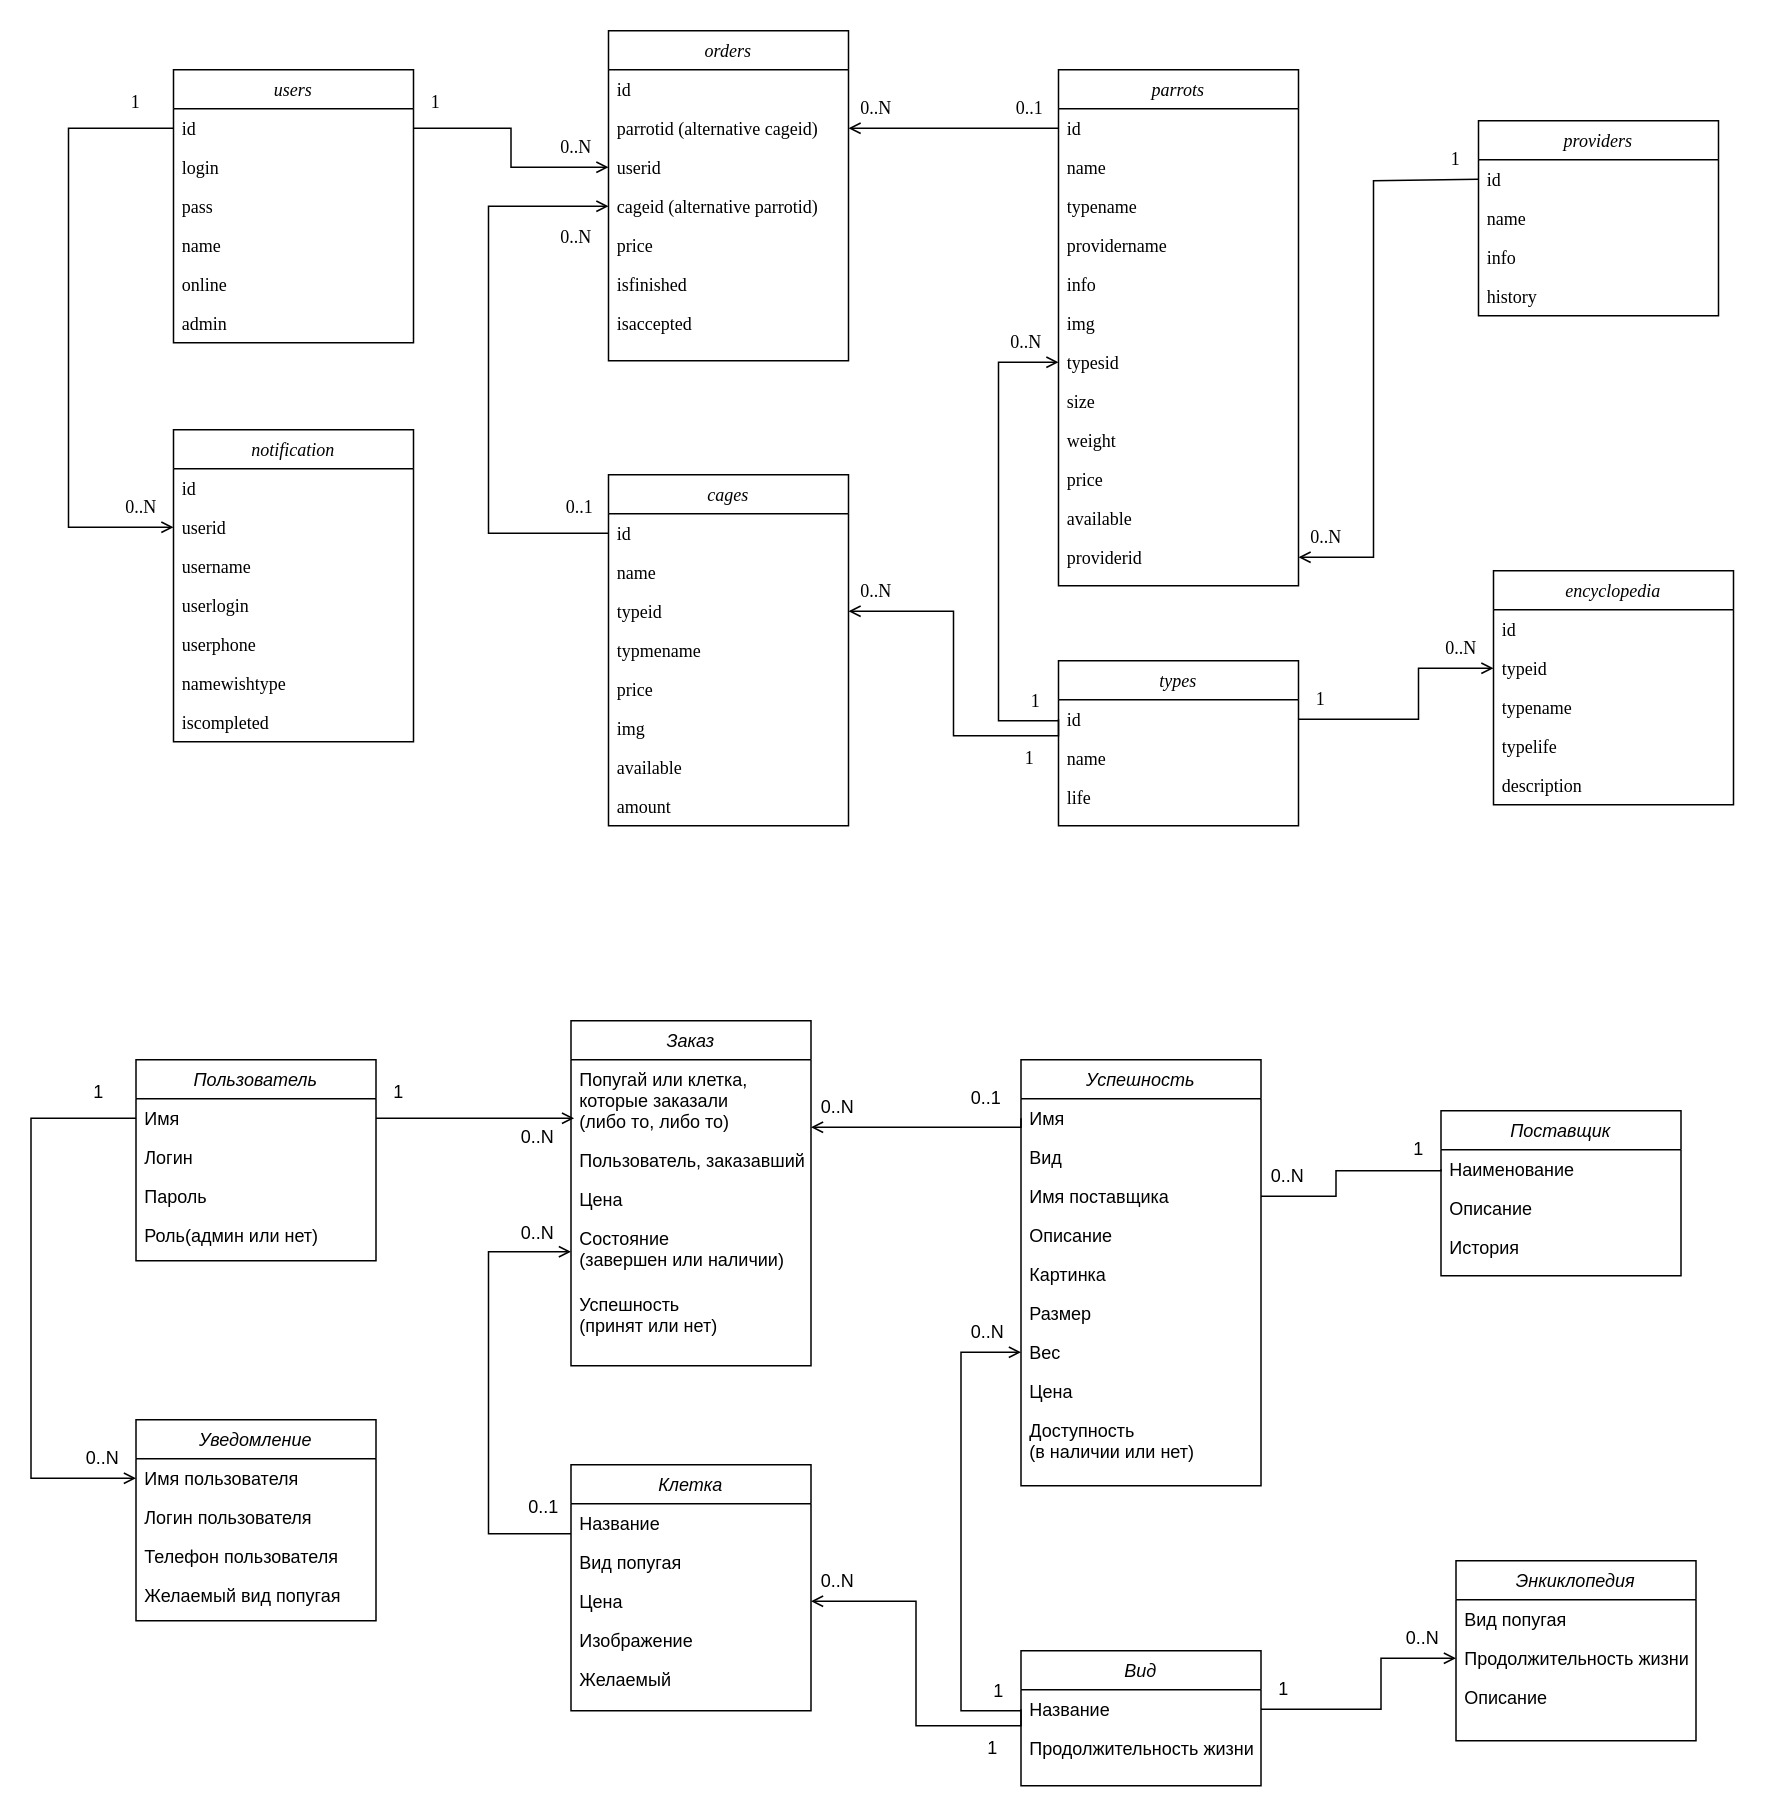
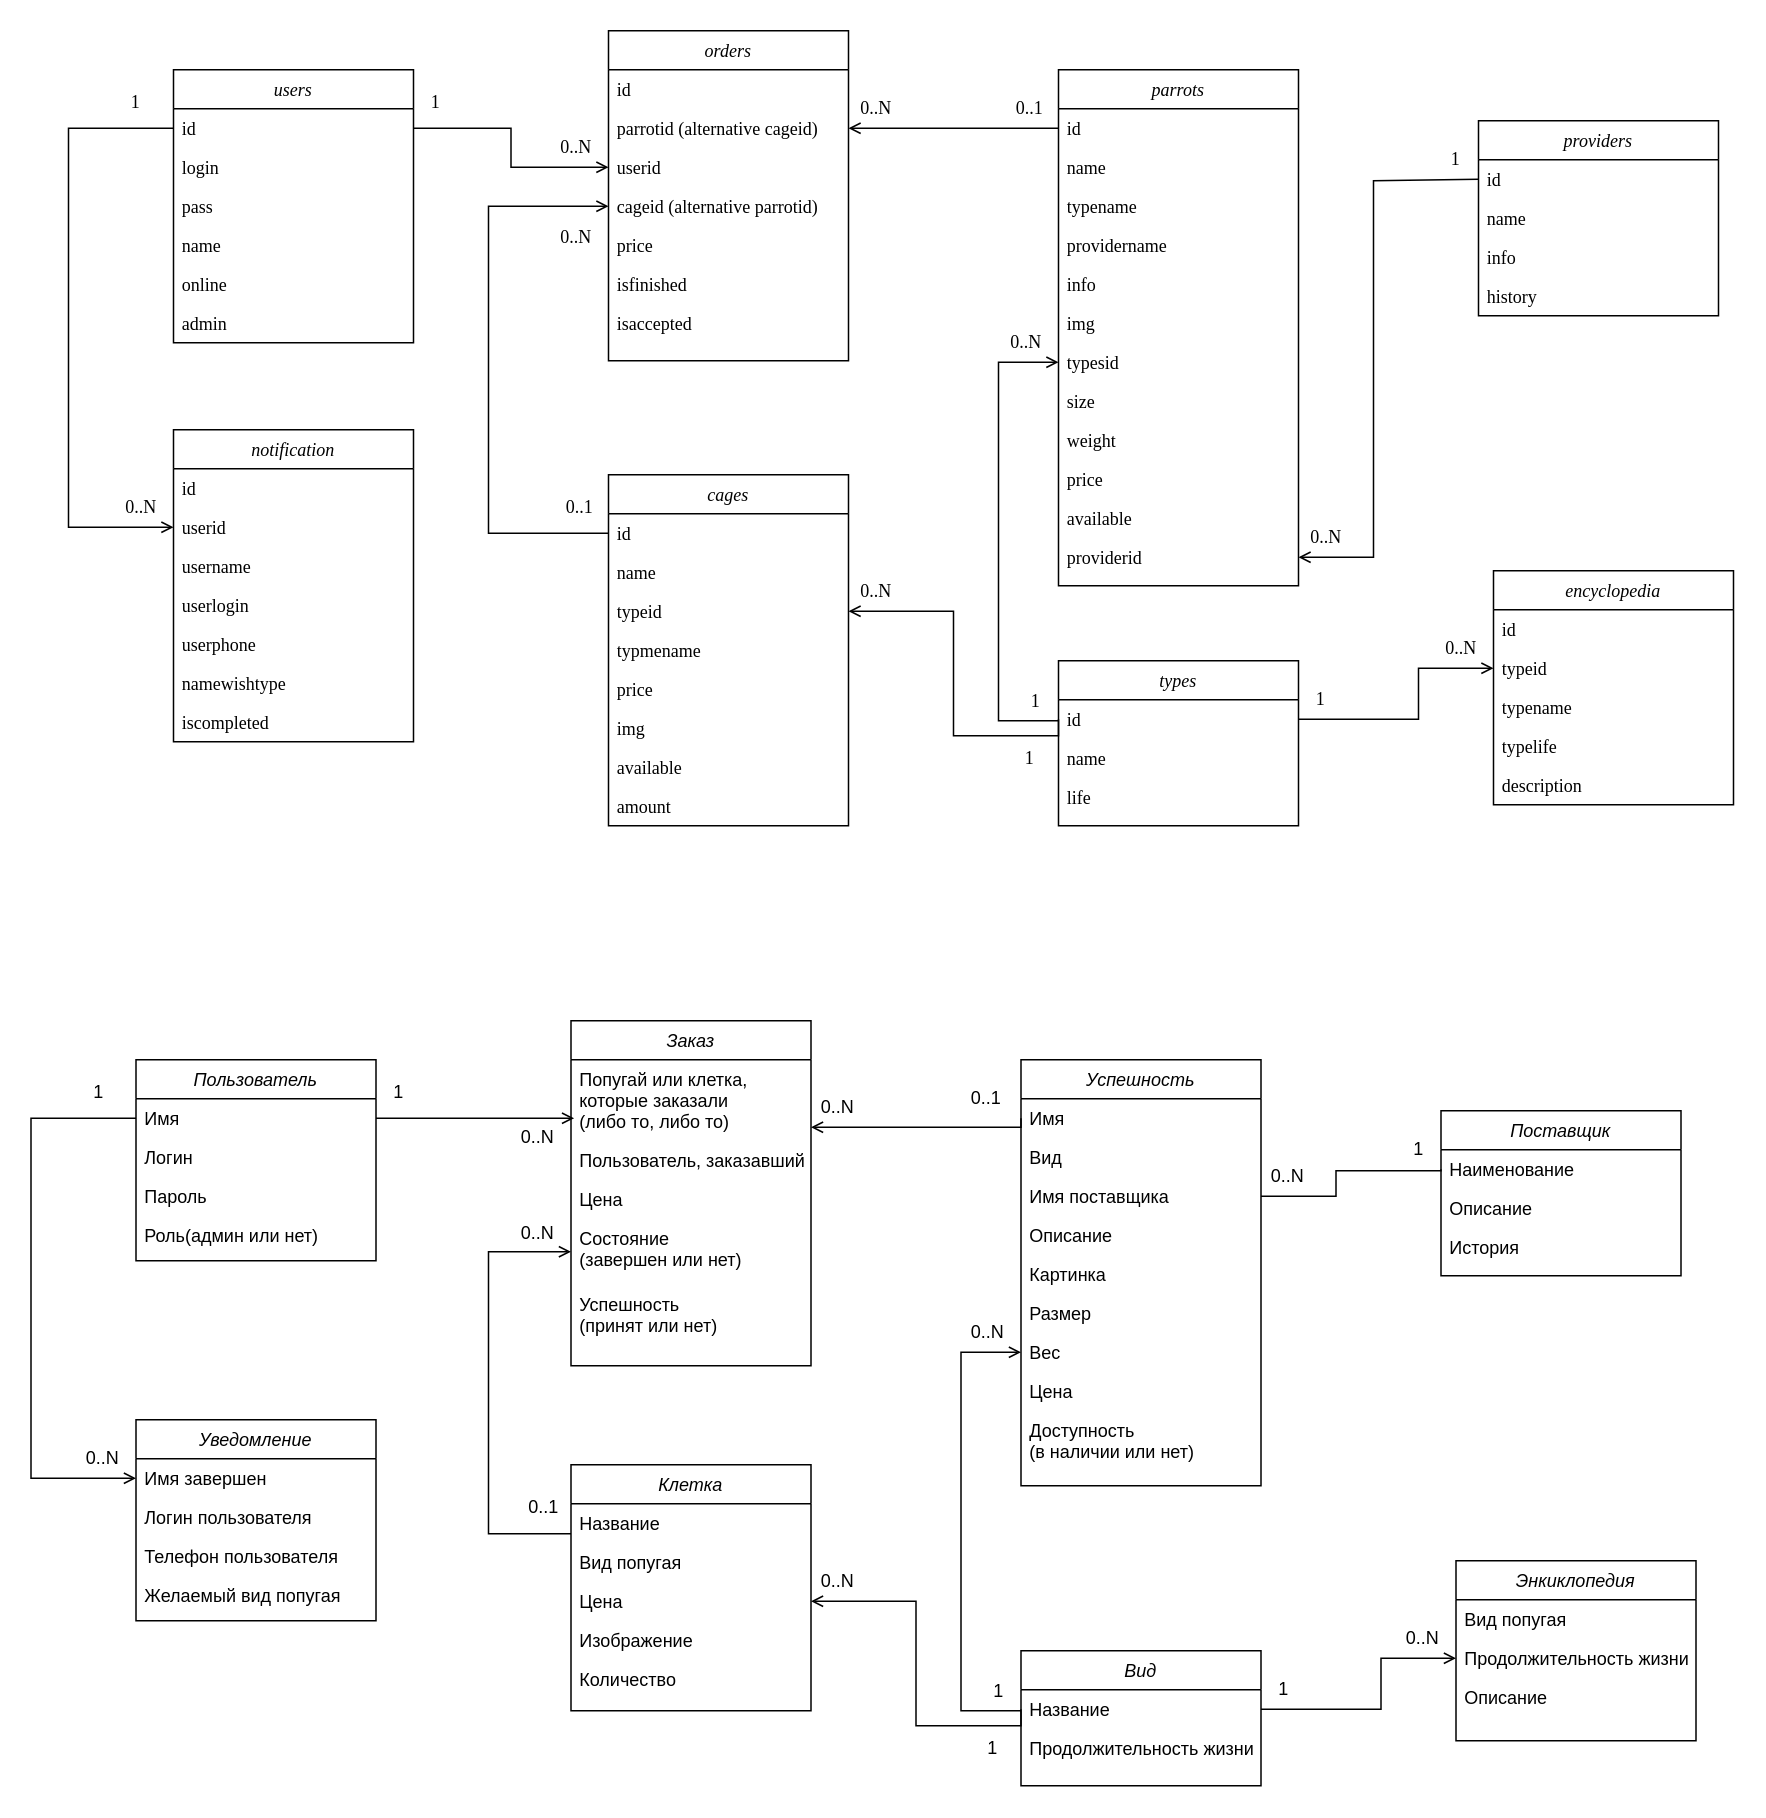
(624, 1239) -> (624, 1239)
(222, 1479) -> (202, 1479)
(619, 1680) -> (629, 1680)
